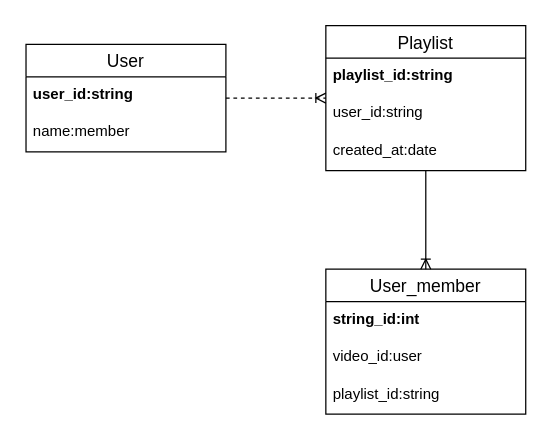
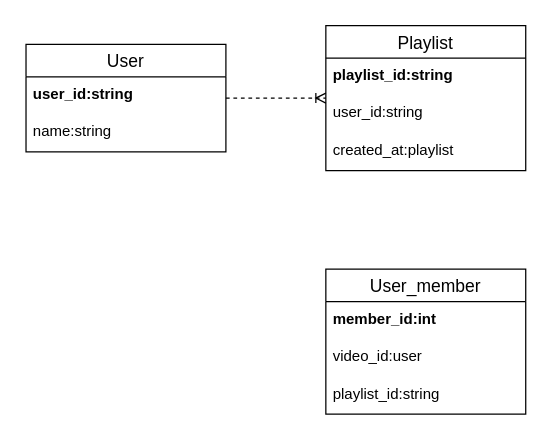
(77, 131) -> (75, 131)
(394, 150) -> (405, 150)
(426, 221) -> none
(379, 319) -> (381, 319)
